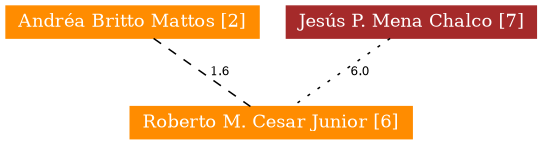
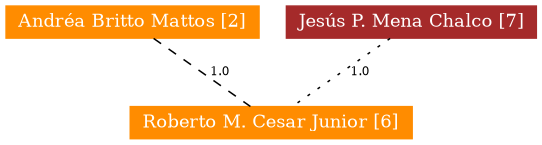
(220, 72) -> (220, 72)
(360, 72) -> (360, 72)
